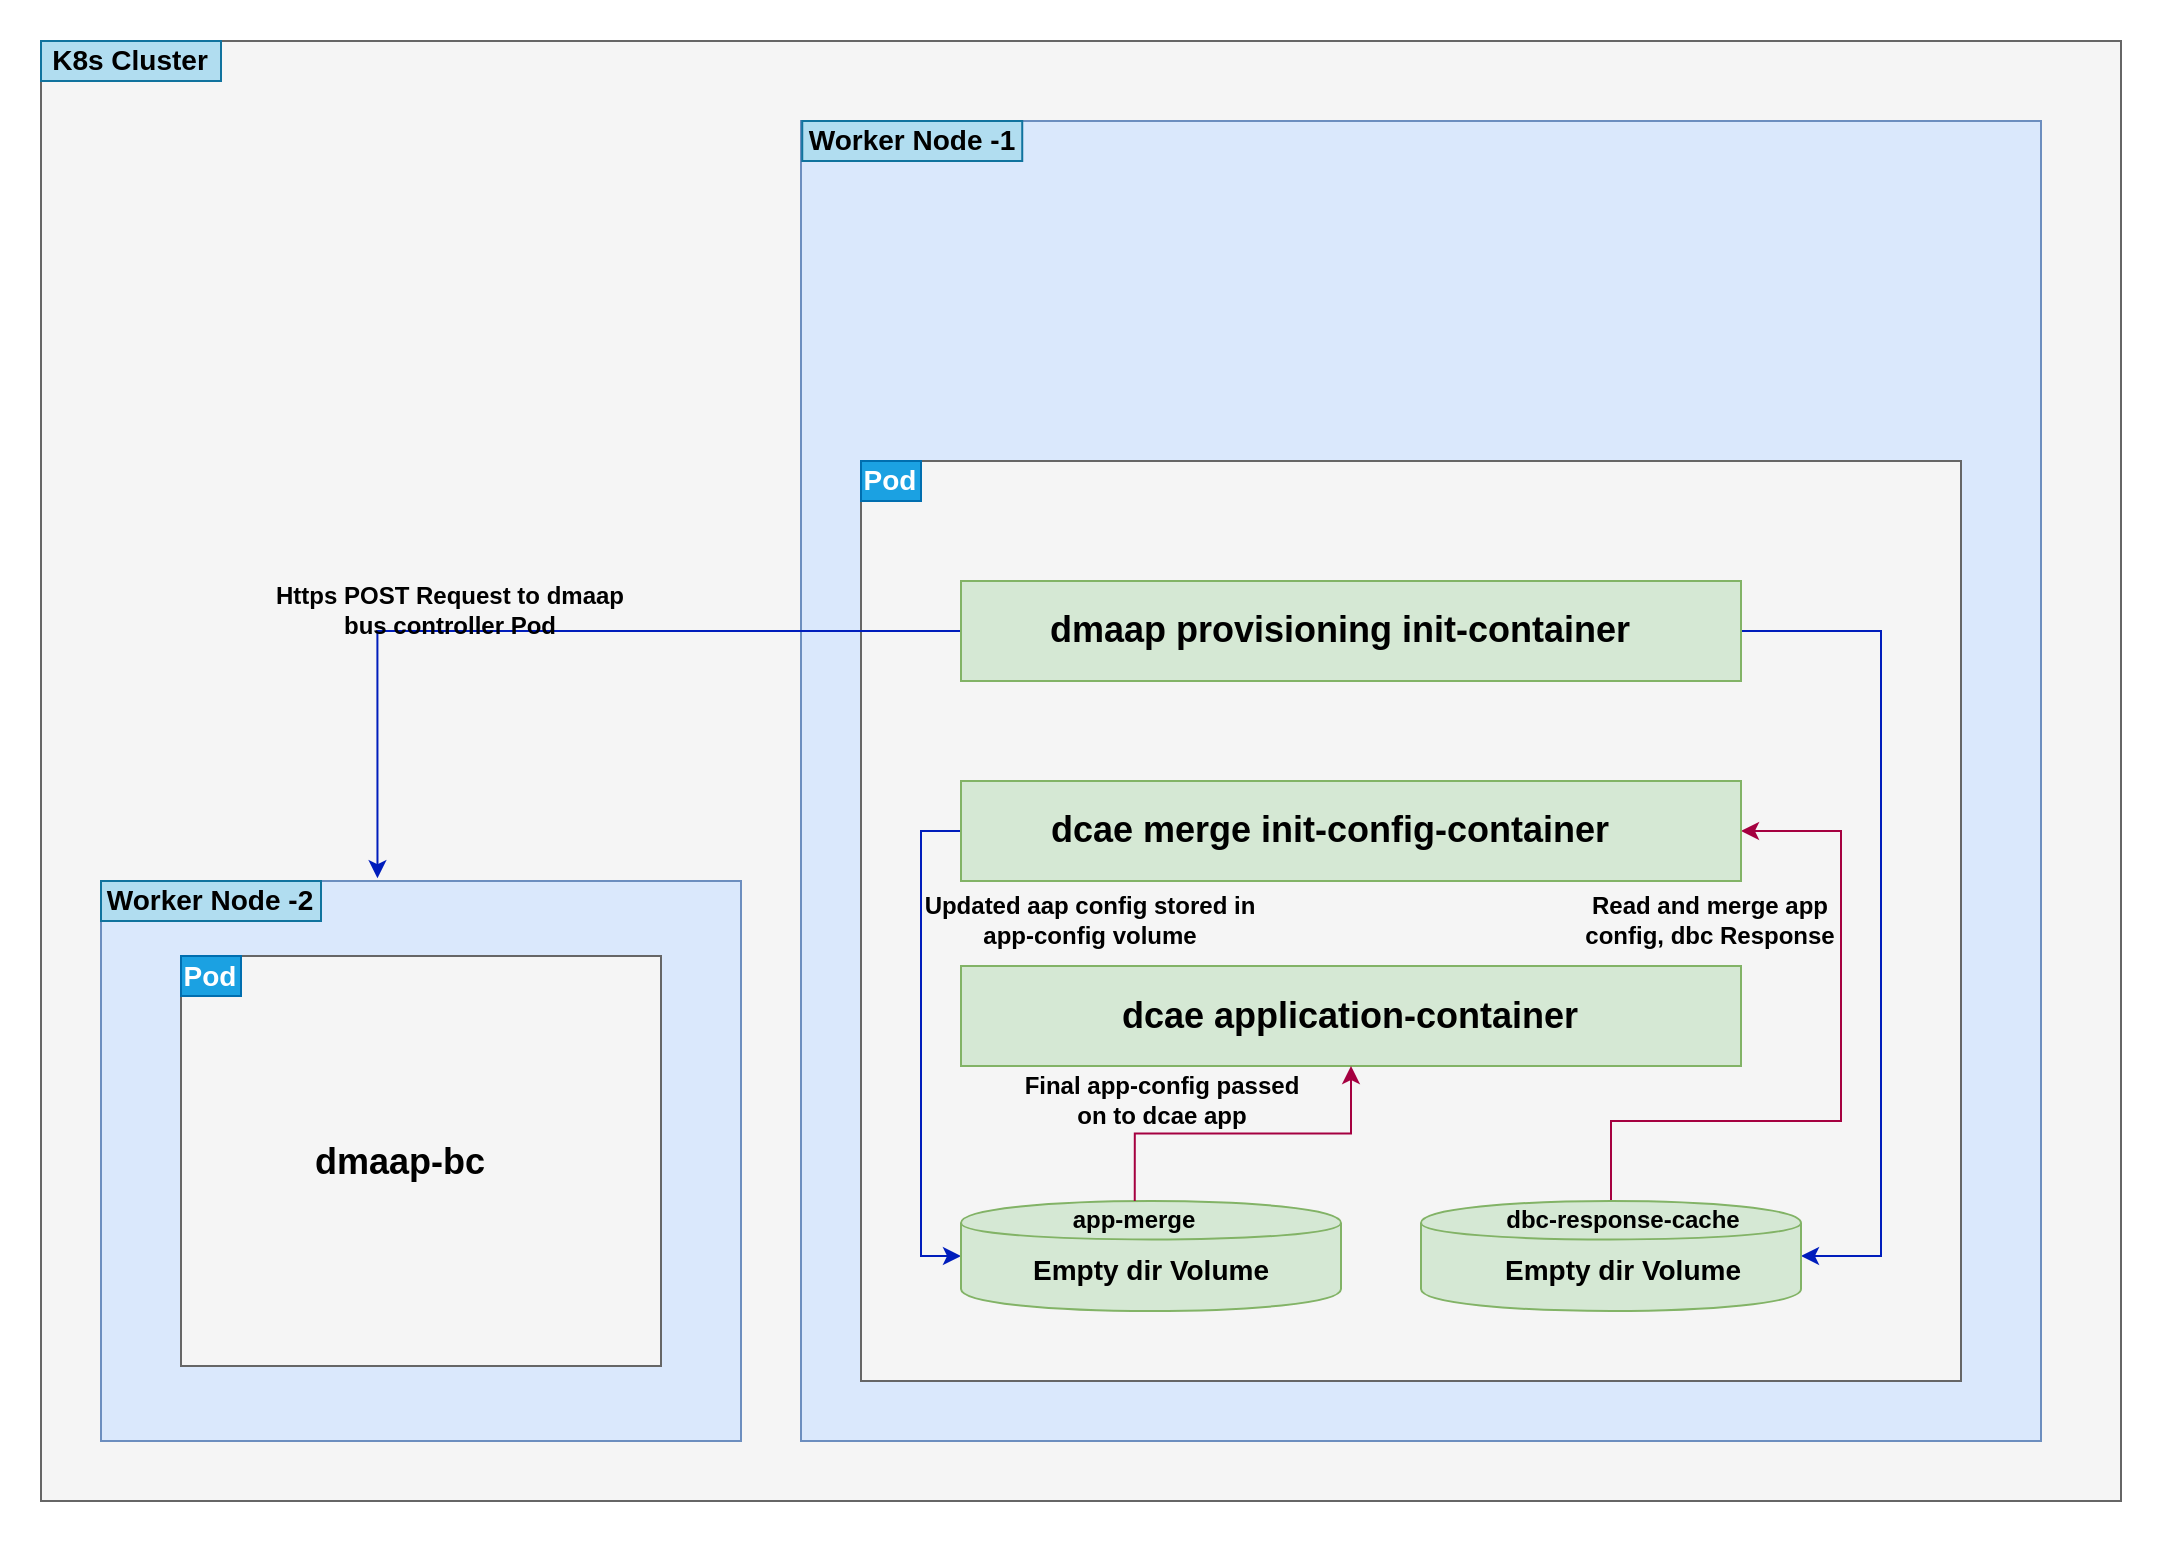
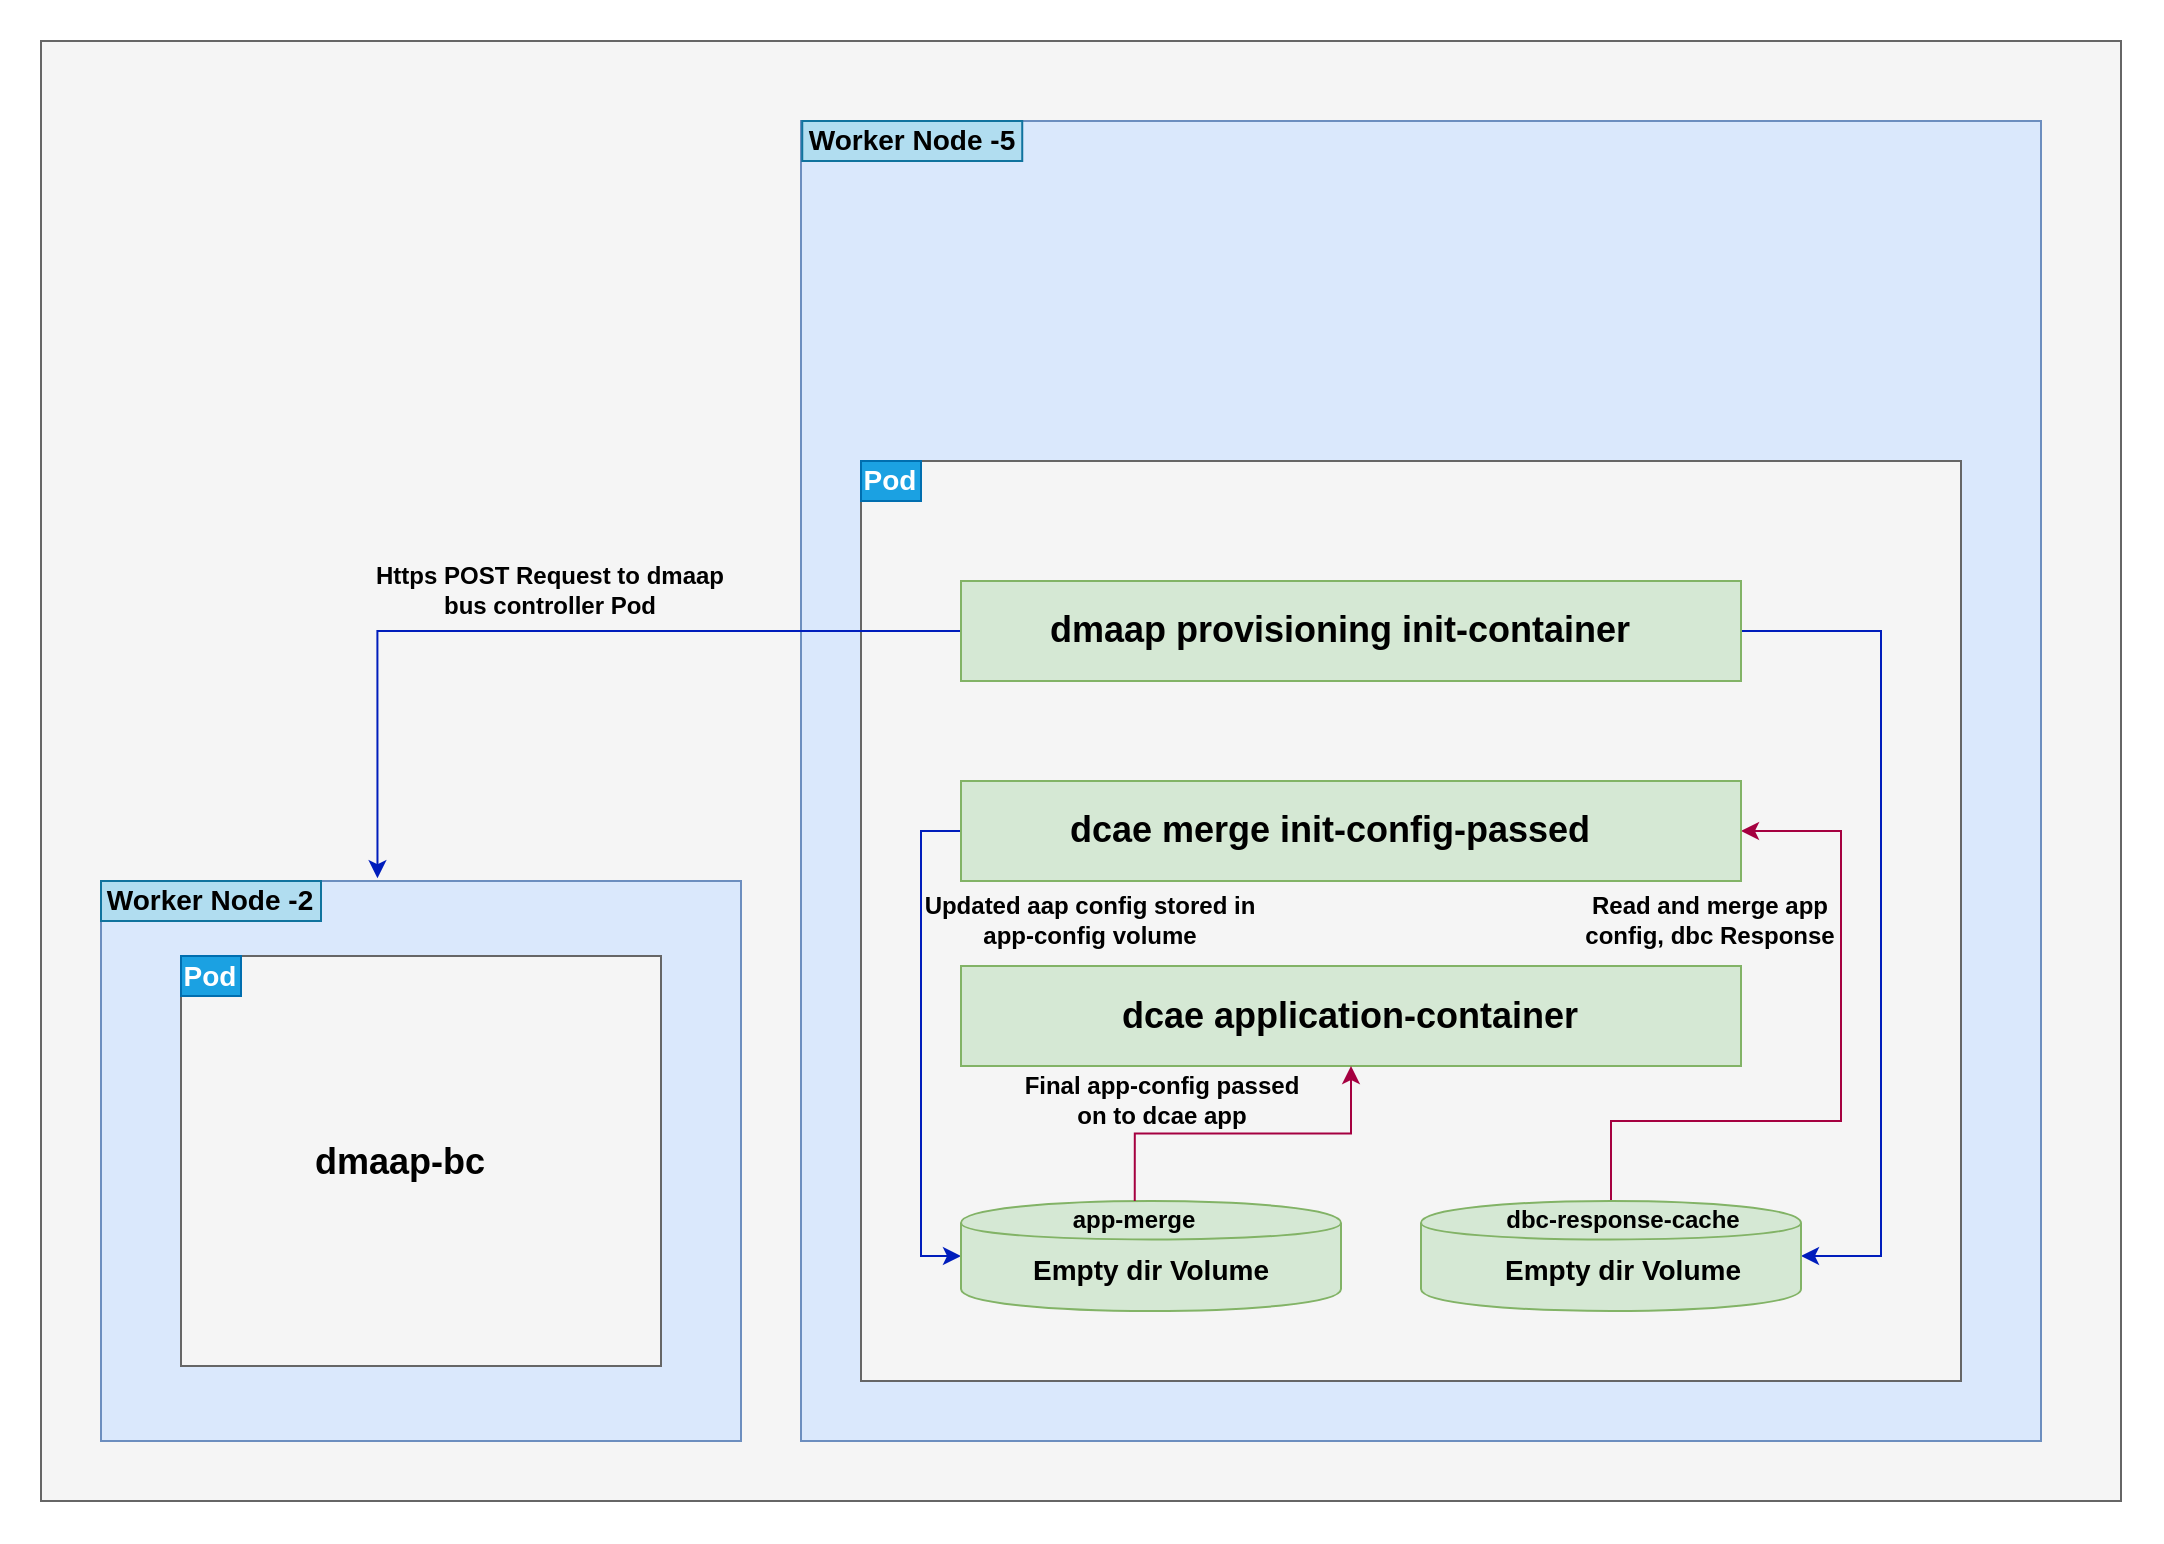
(131, 61) -> none
(913, 141) -> (913, 141)
(451, 611) -> (551, 591)
(1331, 831) -> (1331, 831)
